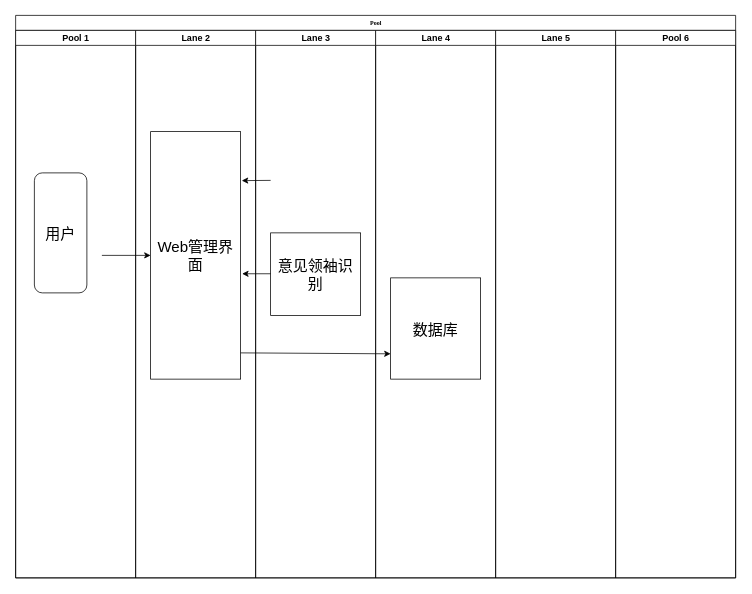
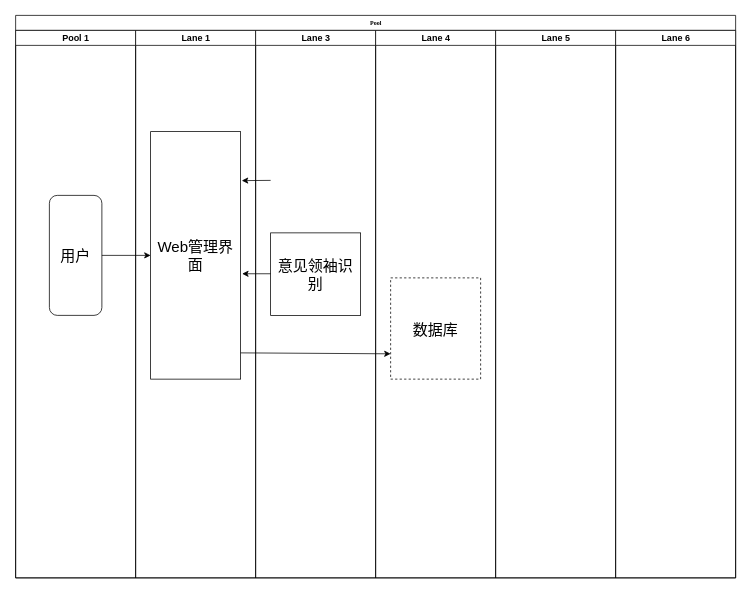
(196, 38) -> (196, 38)
(676, 38) -> (676, 38)
(60, 233) -> (75, 255)
(435, 329) -> (435, 329)
